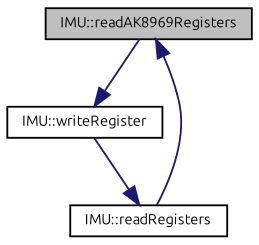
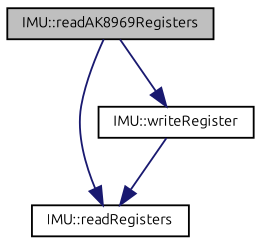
(181, 132) -> (80, 113)
